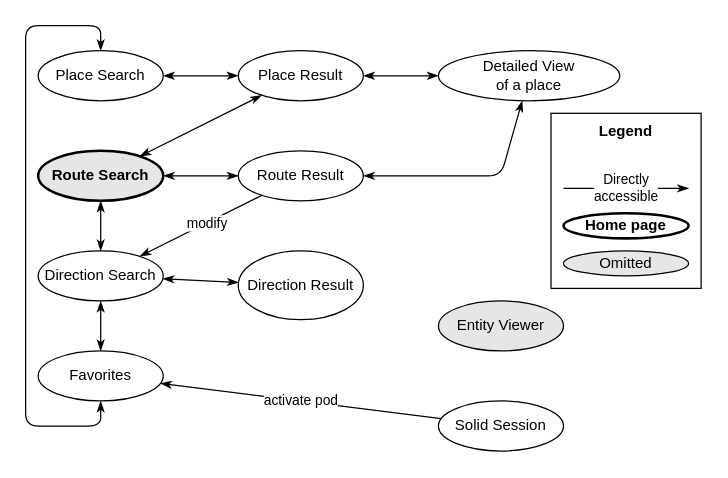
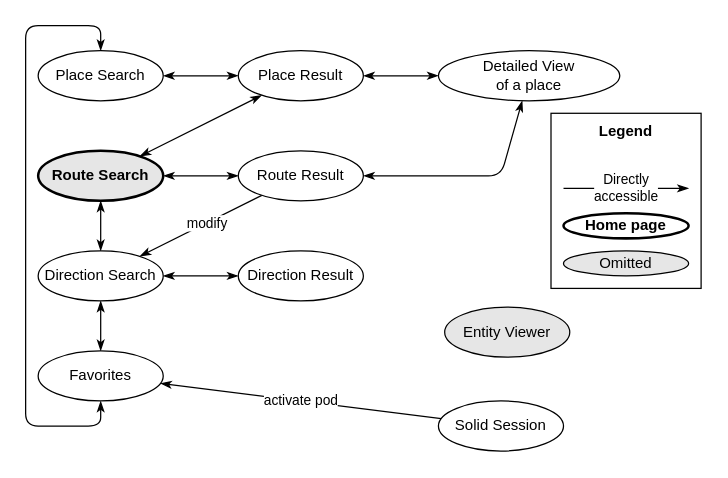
(301, 285) -> (301, 276)
(501, 326) -> (507, 332)
